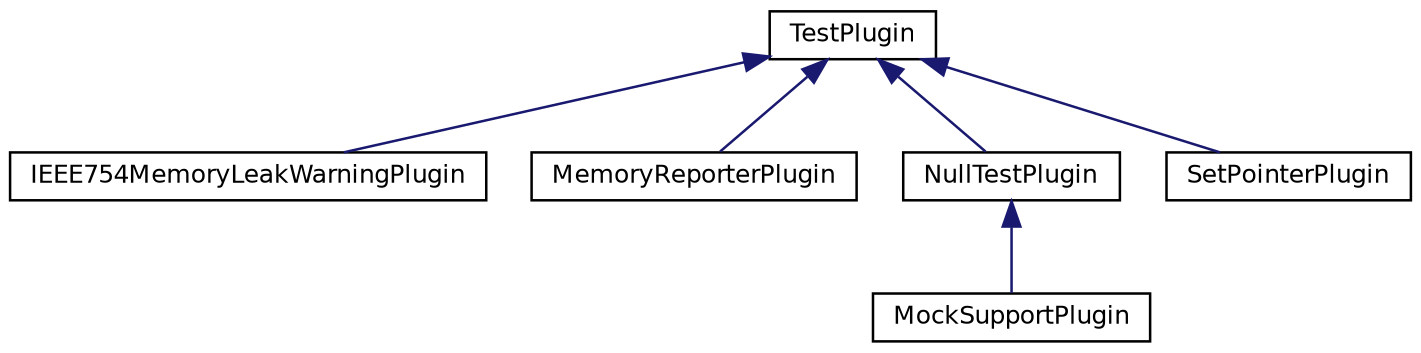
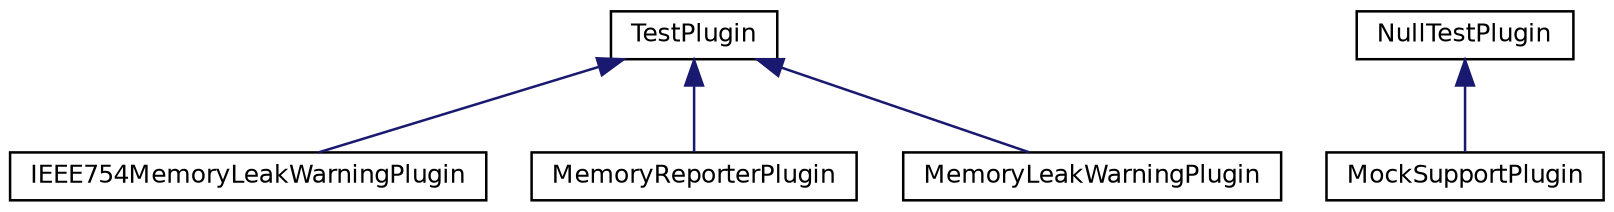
(942, 114) -> none
(1289, 176) -> (1092, 176)
